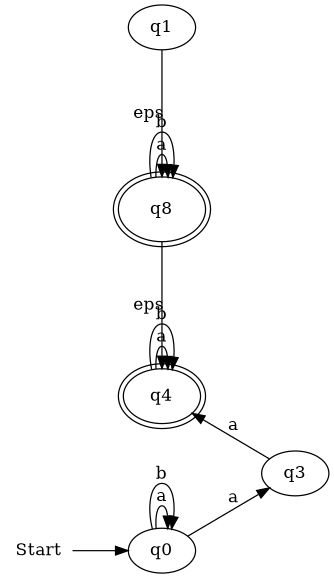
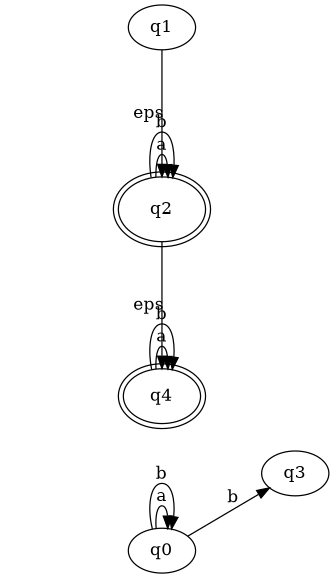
(162, 209) -> (162, 209)
(236, 439) -> none
(234, 498) -> (234, 498)
(39, 551) -> none
